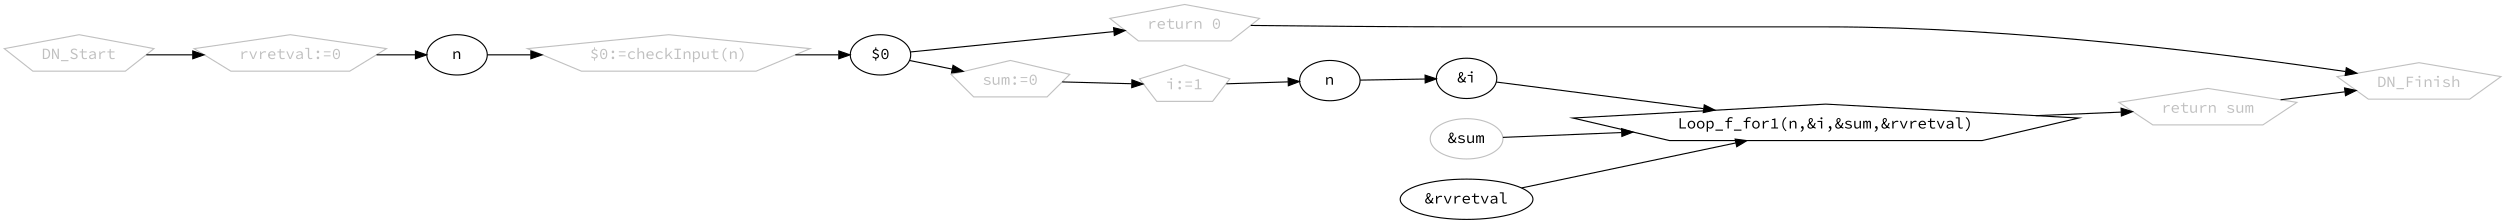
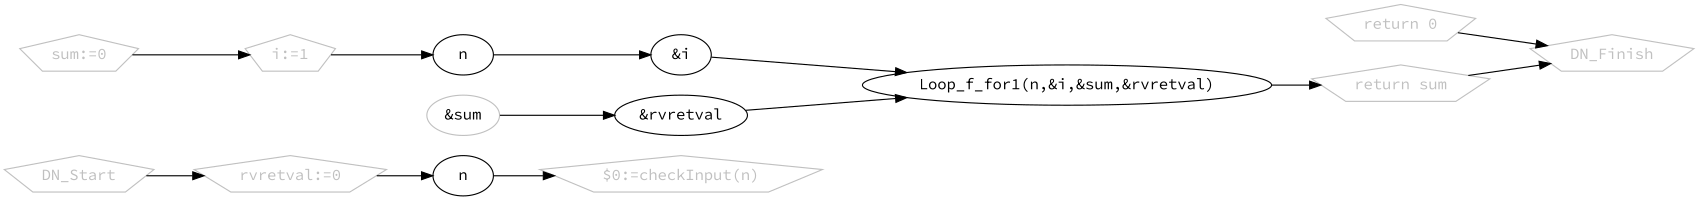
(880, 55) -> none
(1826, 124) -> (1067, 85)
(1562, 135) -> (552, 115)
